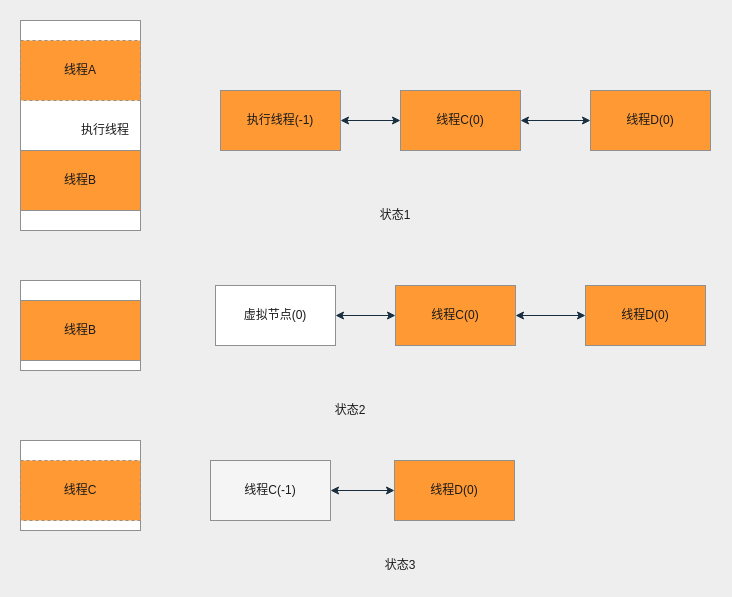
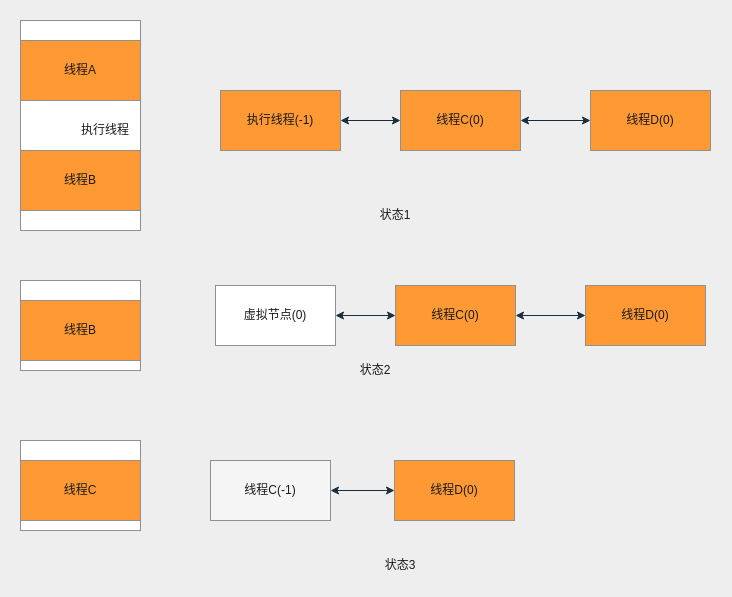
(81, 71) -> (81, 71)
(351, 411) -> (376, 371)
(81, 491) -> (81, 491)
